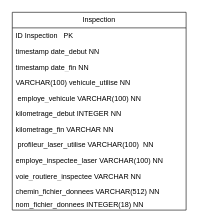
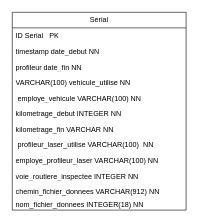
(99, 20) -> (99, 20)
(49, 36) -> (40, 36)
(54, 68) -> (54, 68)
(90, 161) -> (89, 161)
(80, 177) -> (80, 177)
(88, 192) -> (88, 192)
